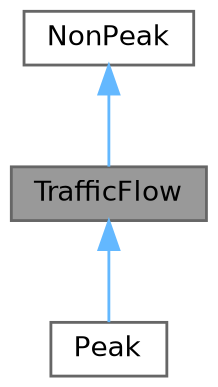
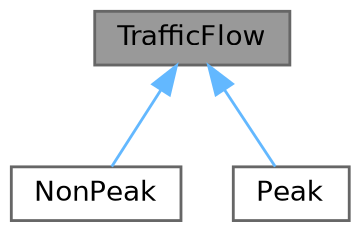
(109, 130) -> (136, 128)
